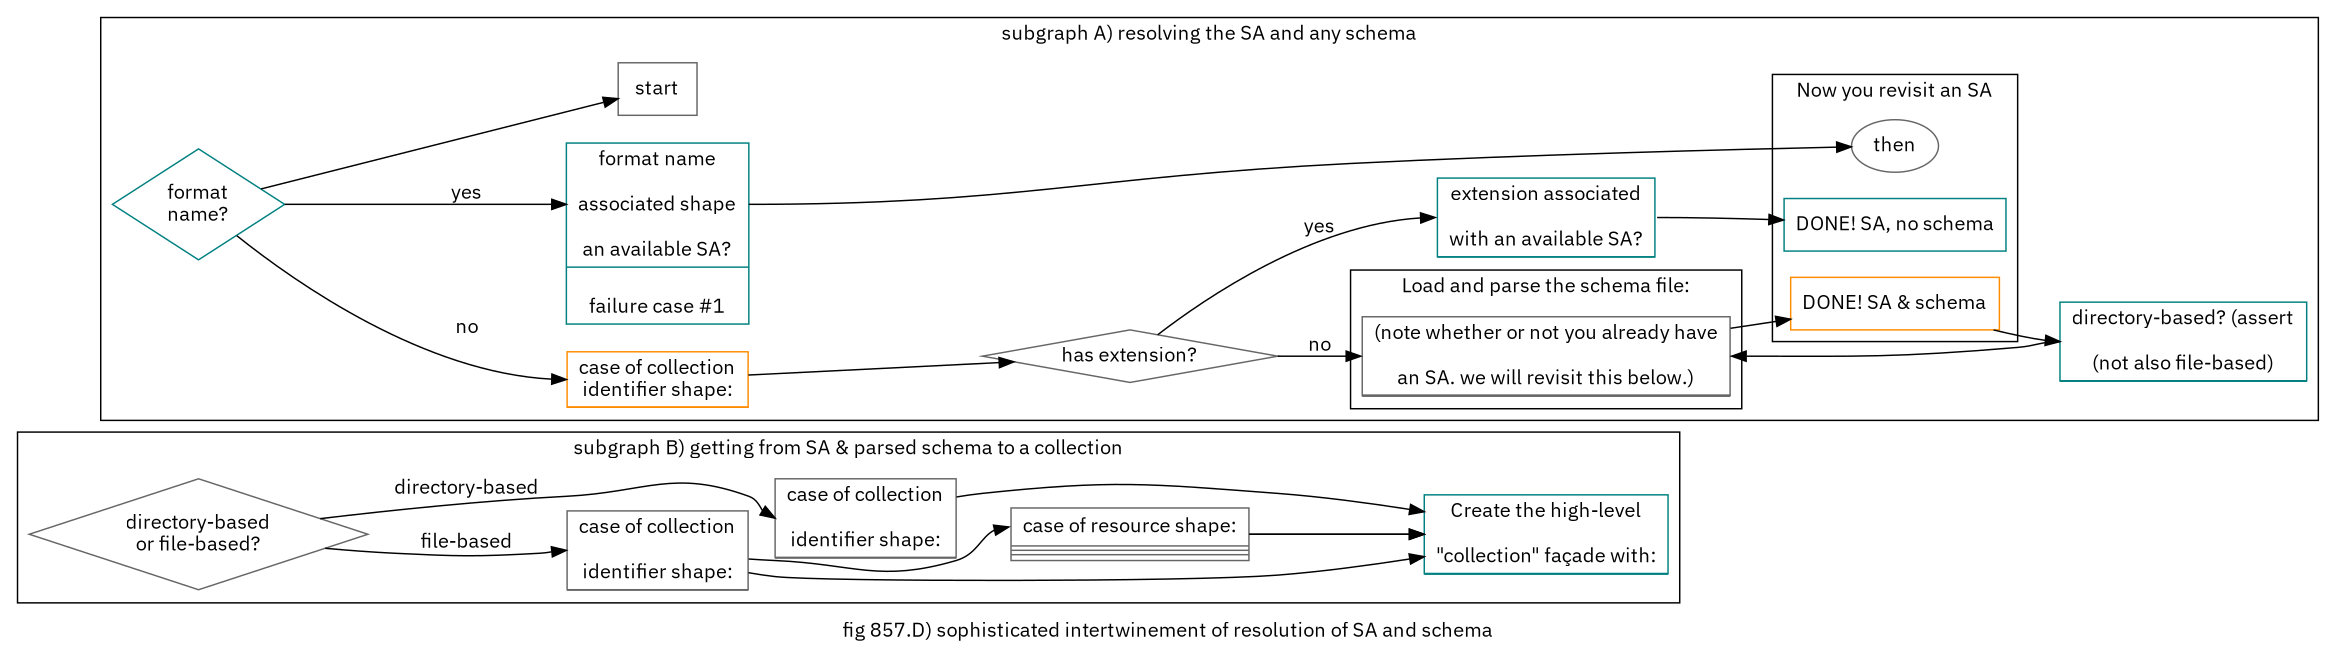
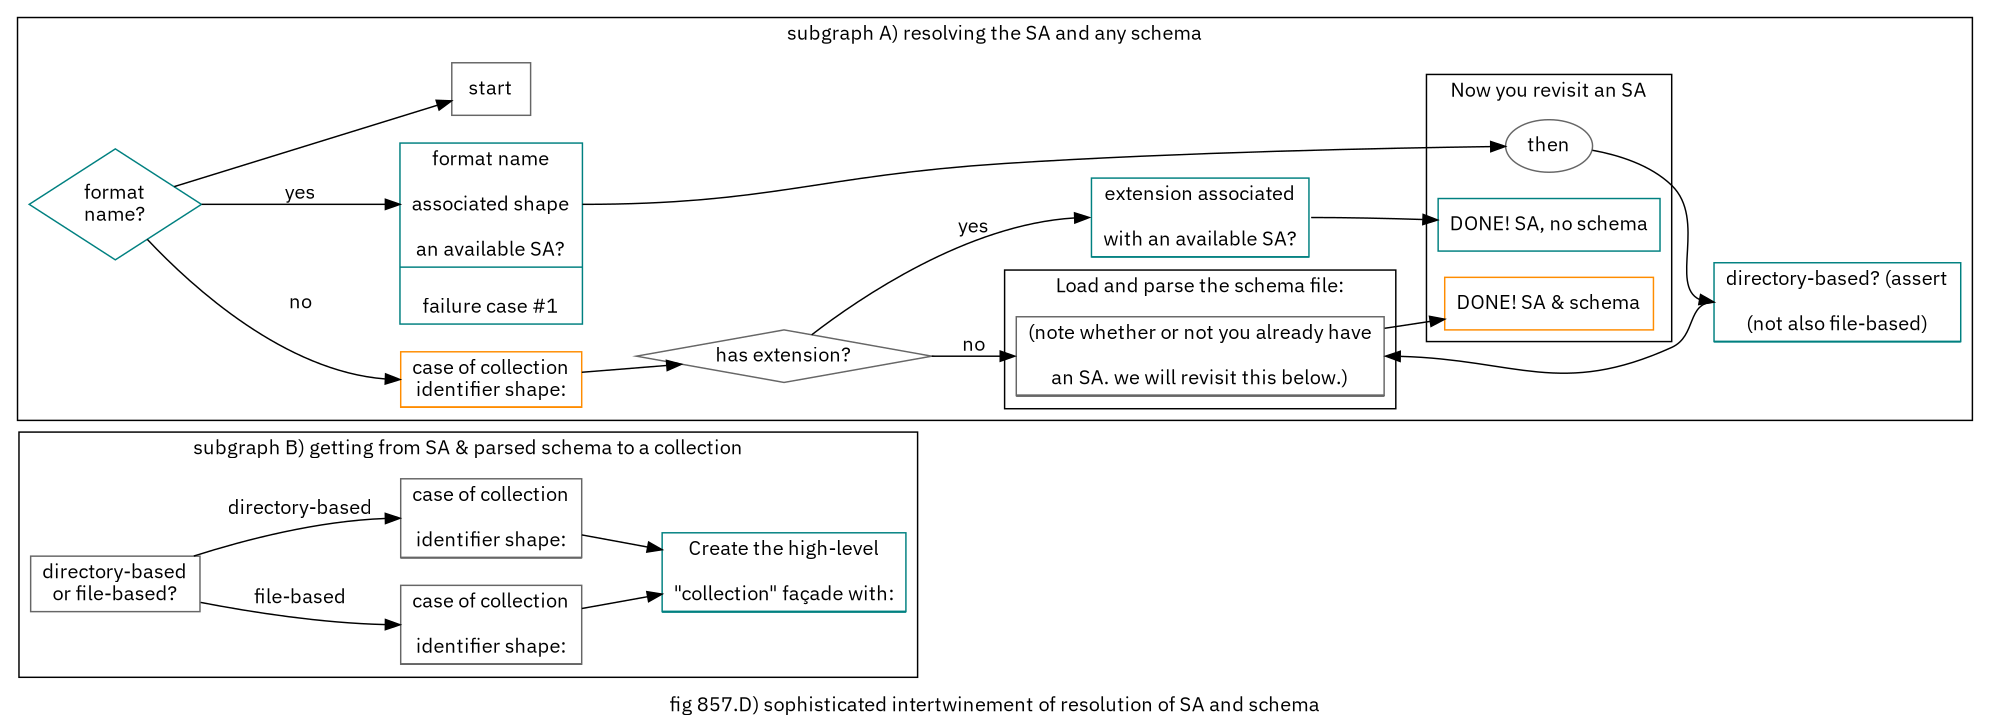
(2027, 337) -> (1682, 199)
(199, 534) -> (115, 584)
(1130, 534) -> none
